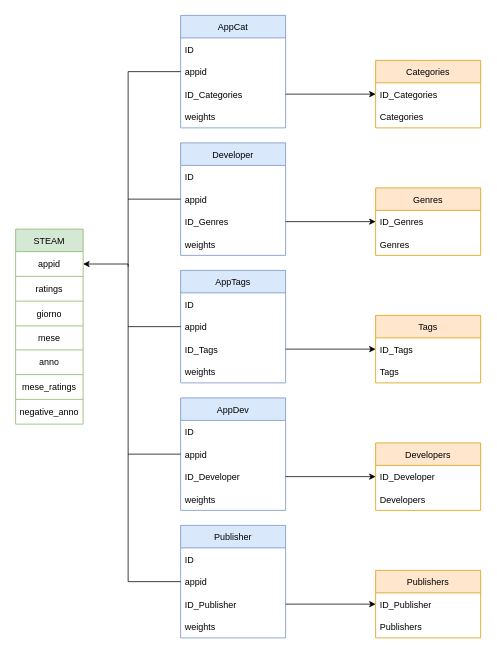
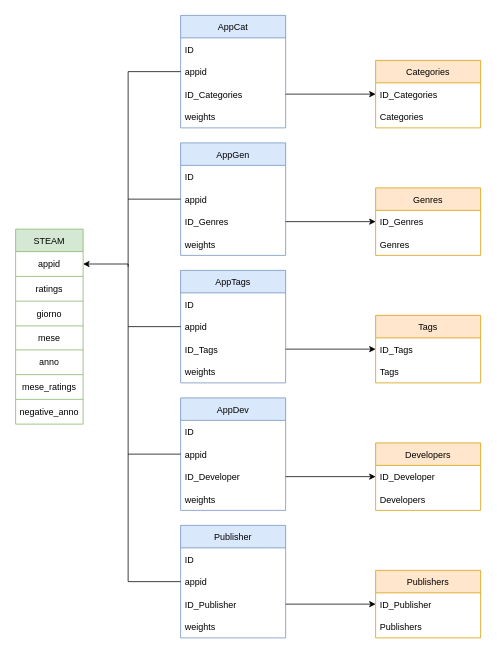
(233, 155) -> (233, 155)
